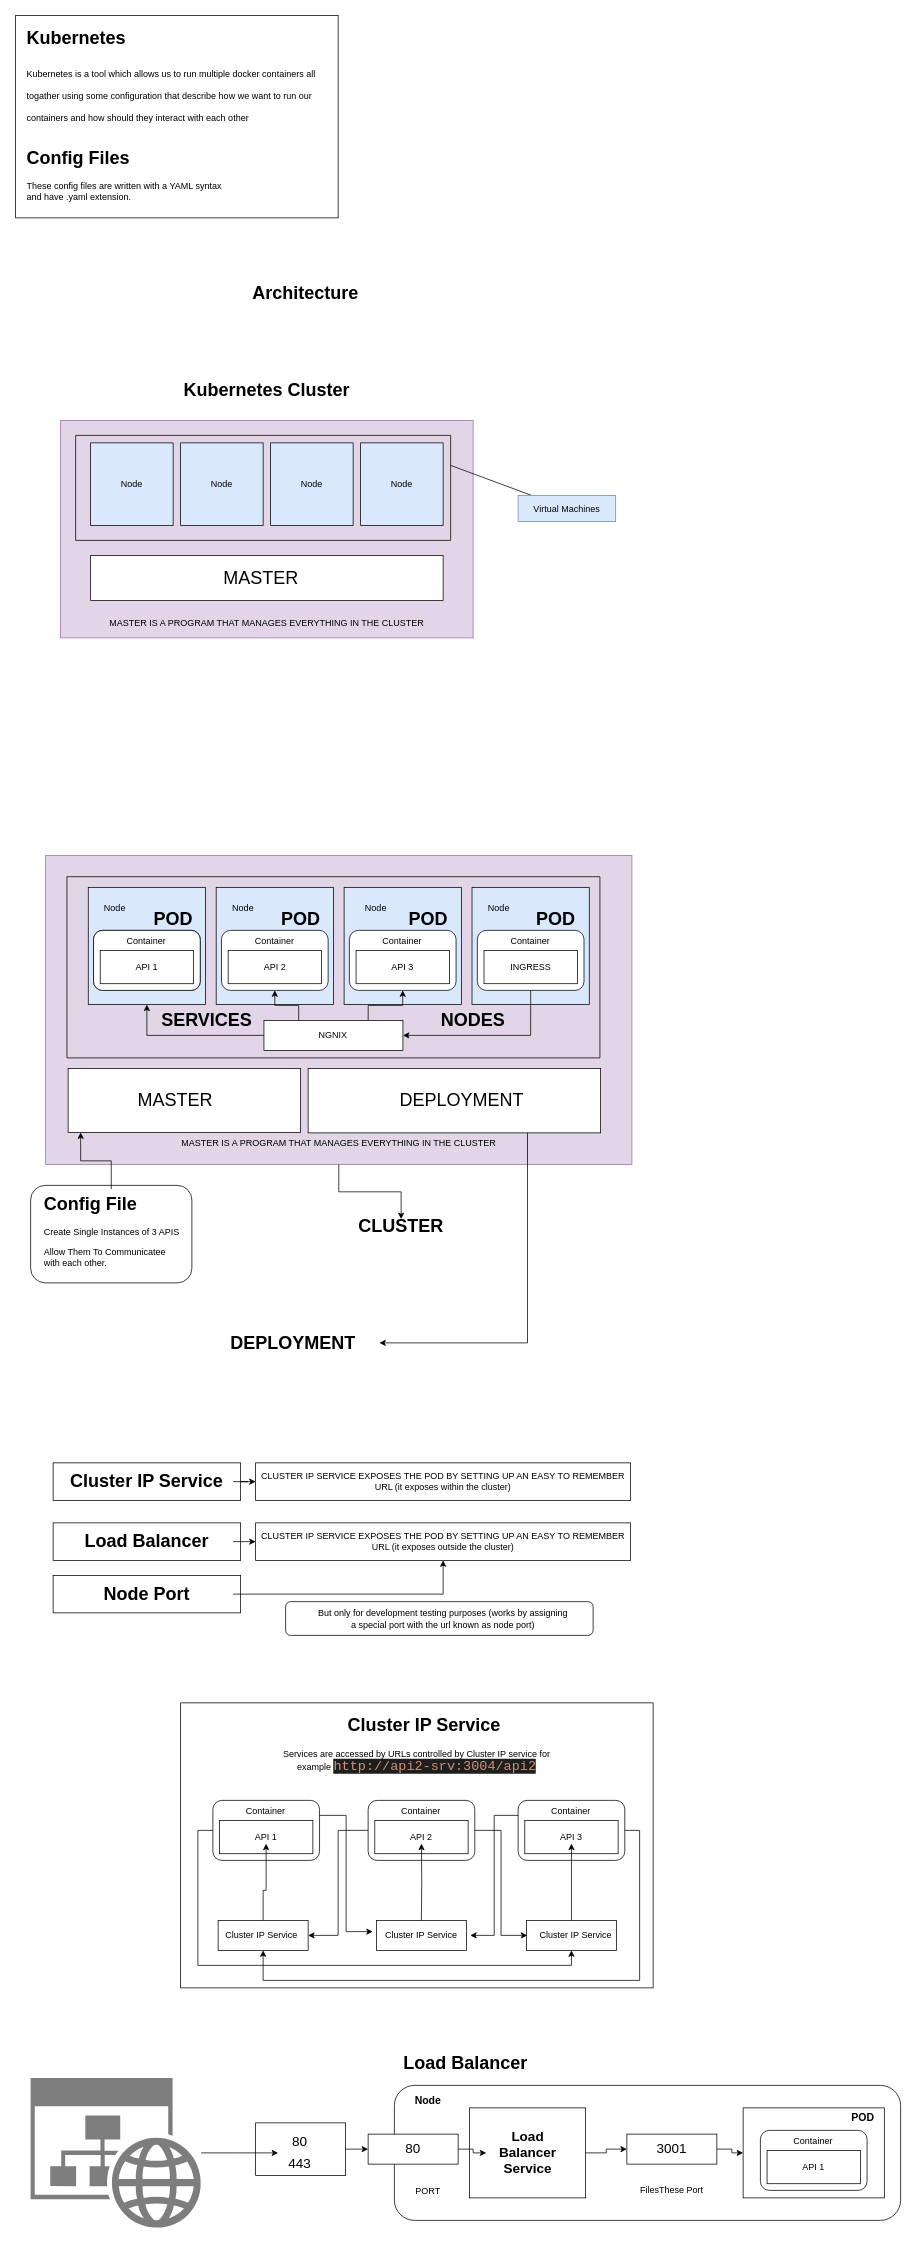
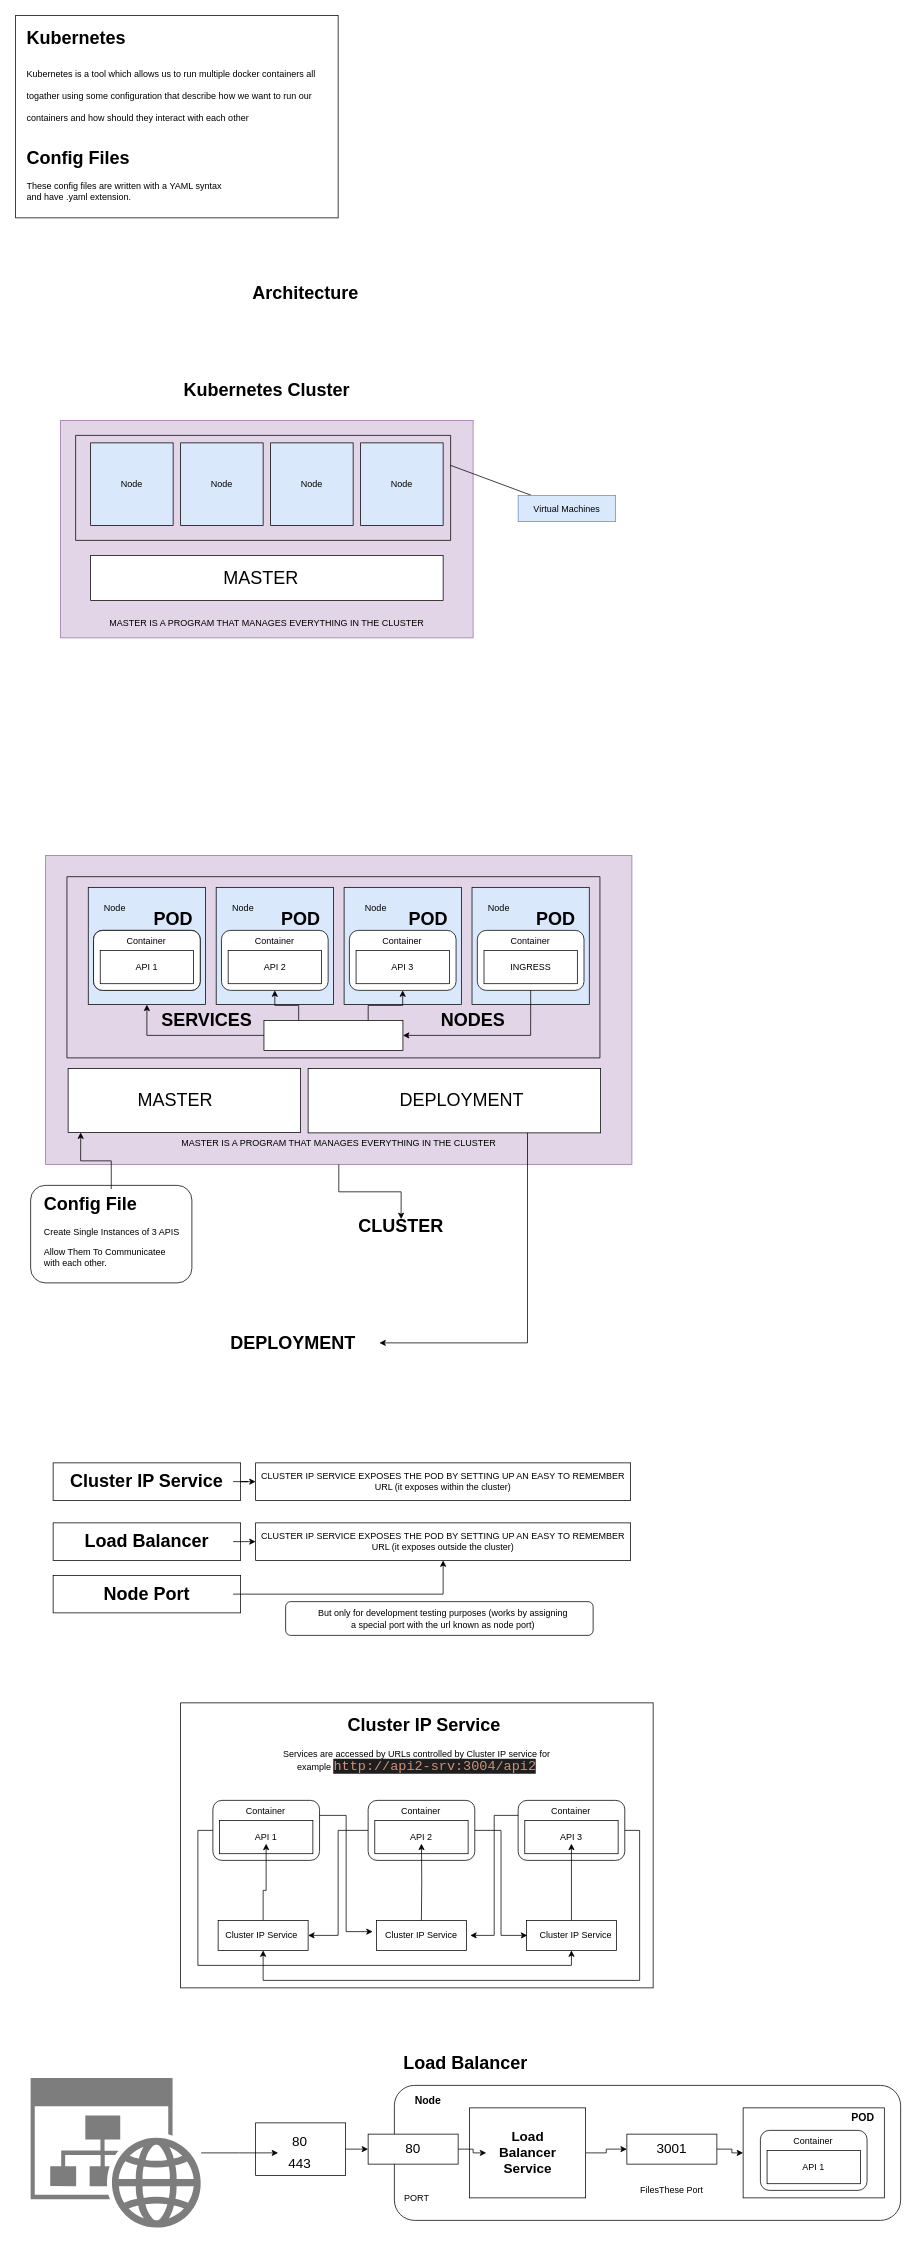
(333, 1035) -> none
(428, 2191) -> (417, 2199)
